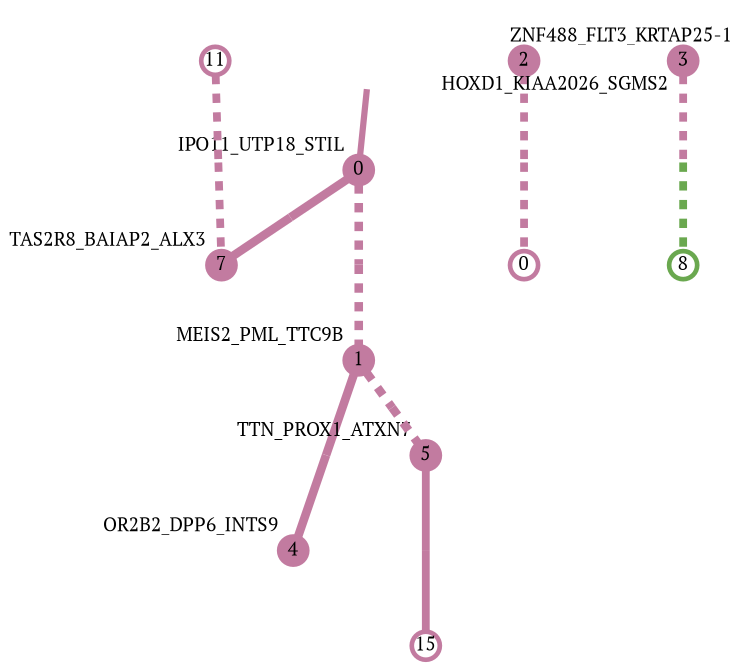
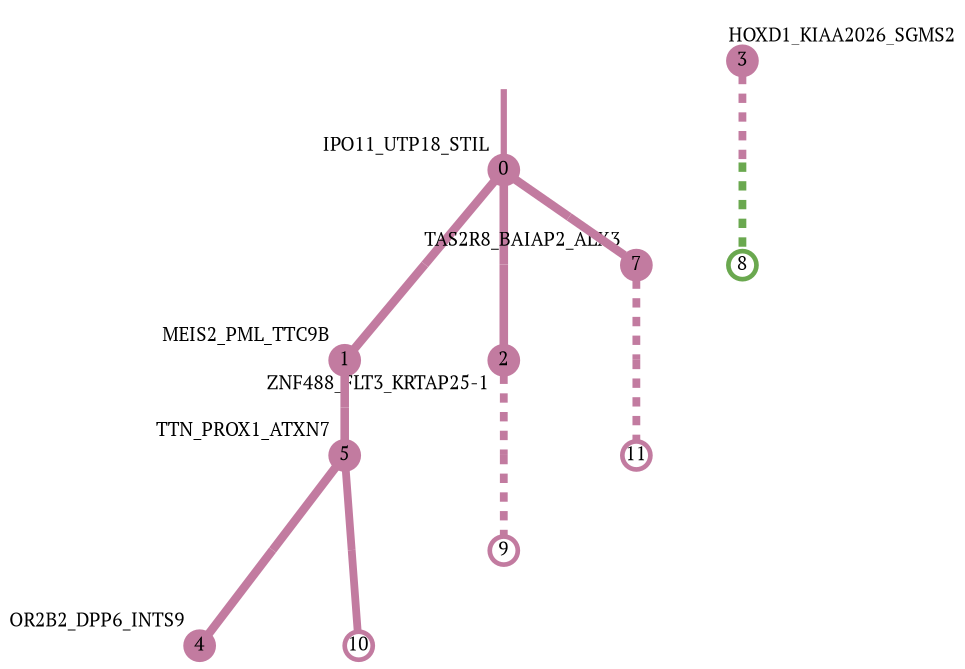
(218, 163) -> (636, 360)
(359, 265) -> (425, 265)
none -> (504, 265)
(524, 265) -> (504, 551)
(392, 408) -> (345, 408)
(326, 455) -> (272, 550)
(426, 646) -> (359, 646)
